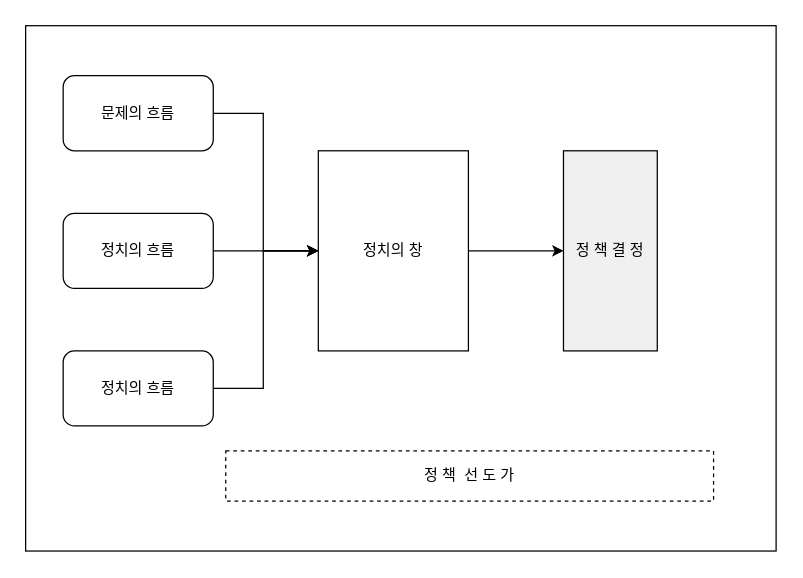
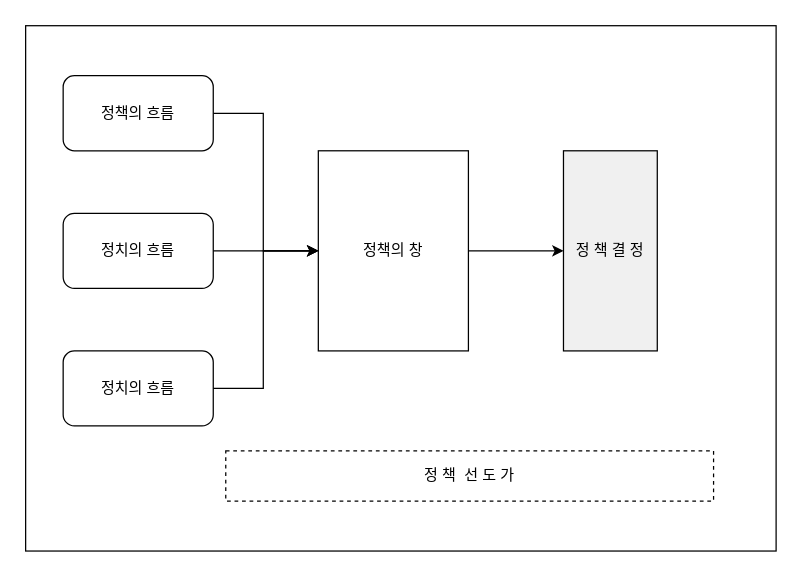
(138, 113) -> (138, 113)
(393, 251) -> (393, 251)
